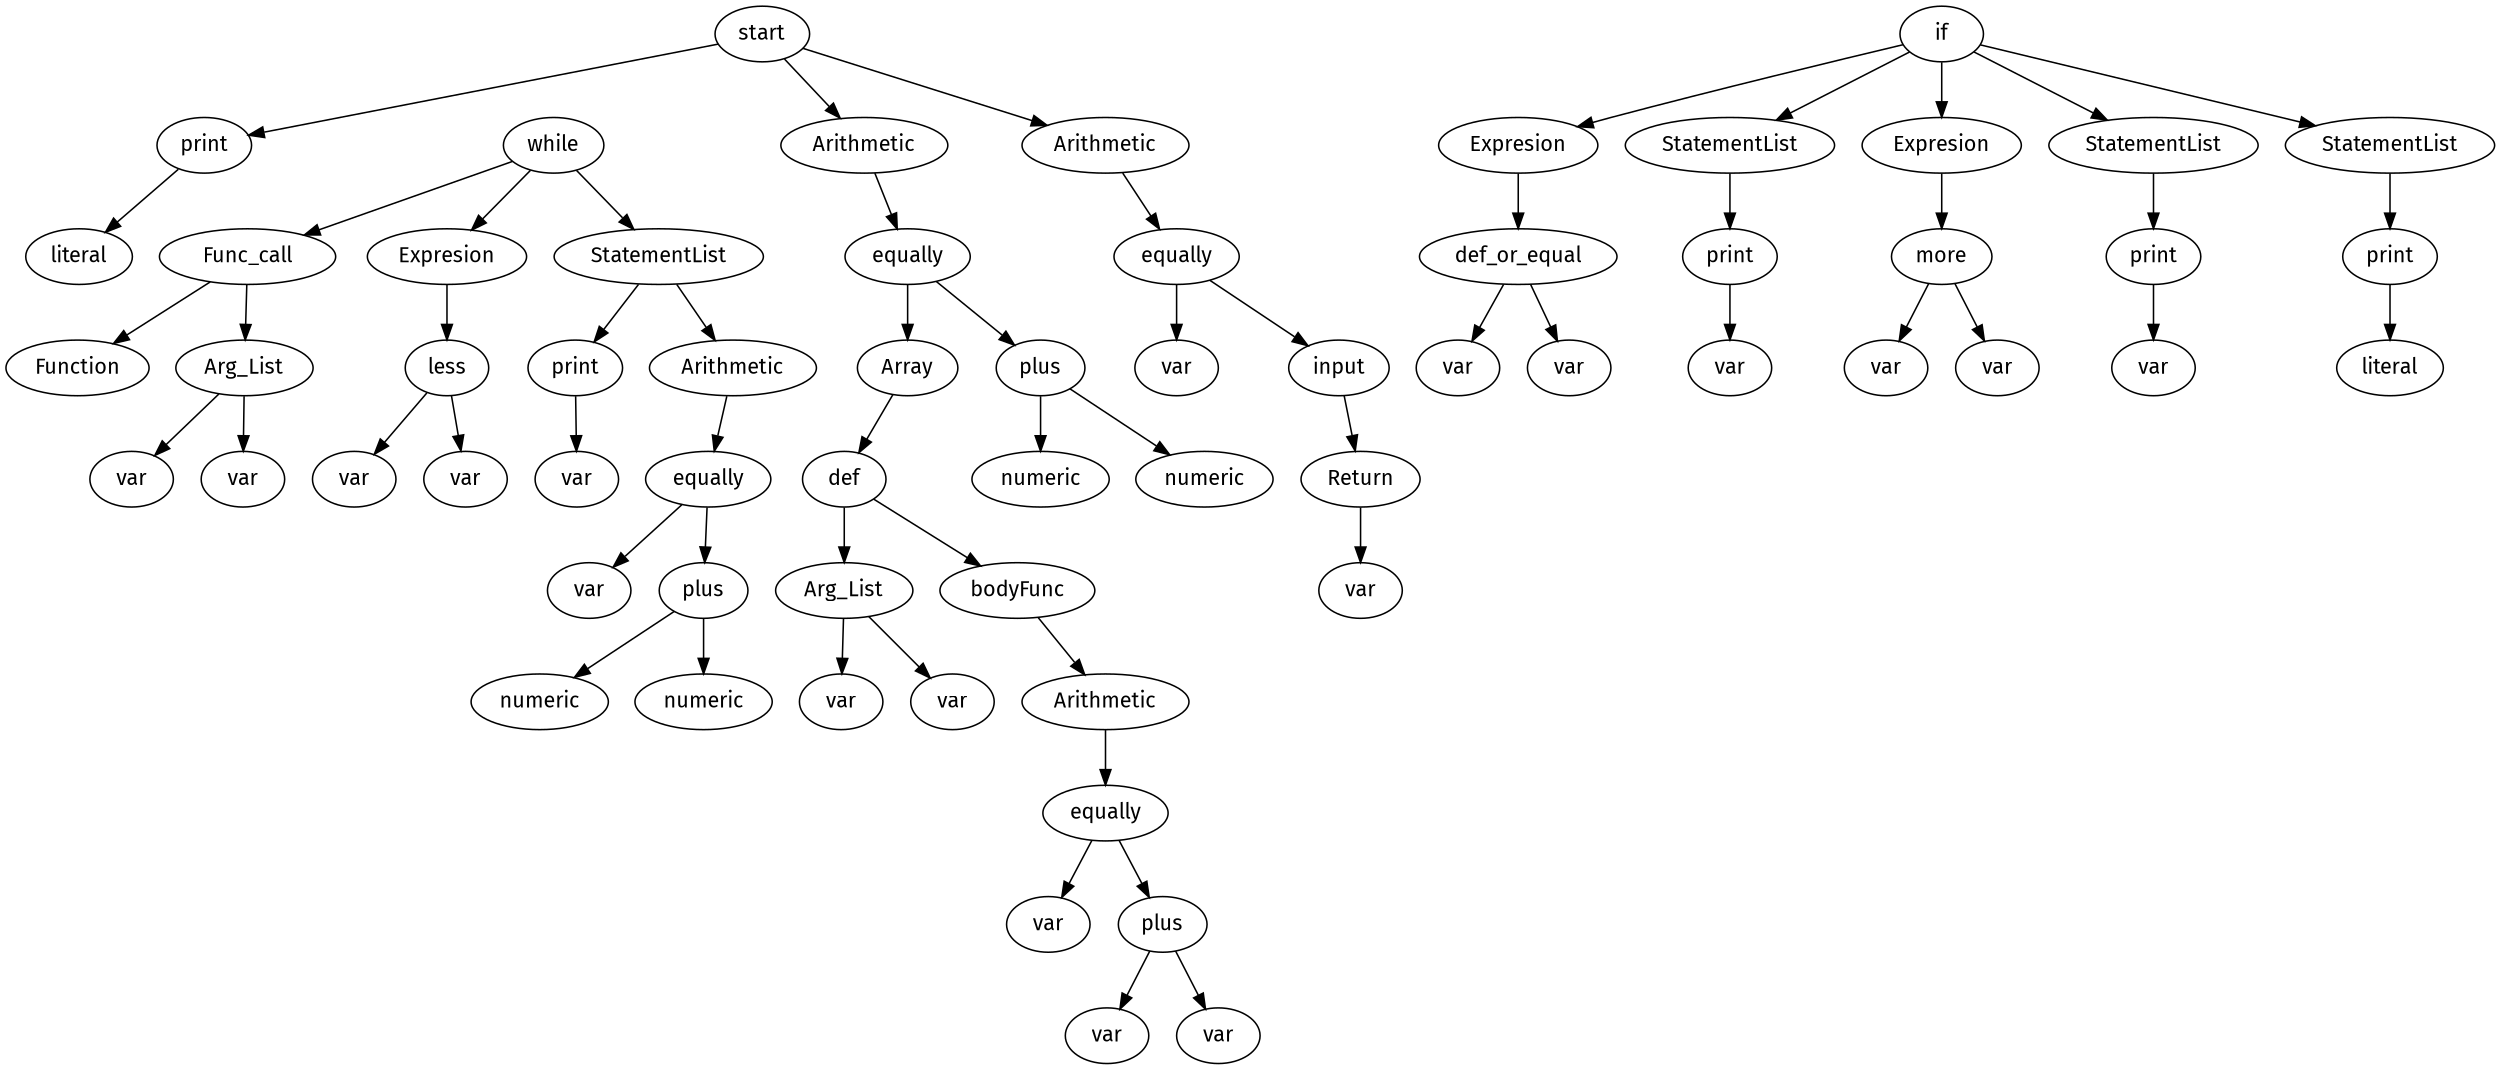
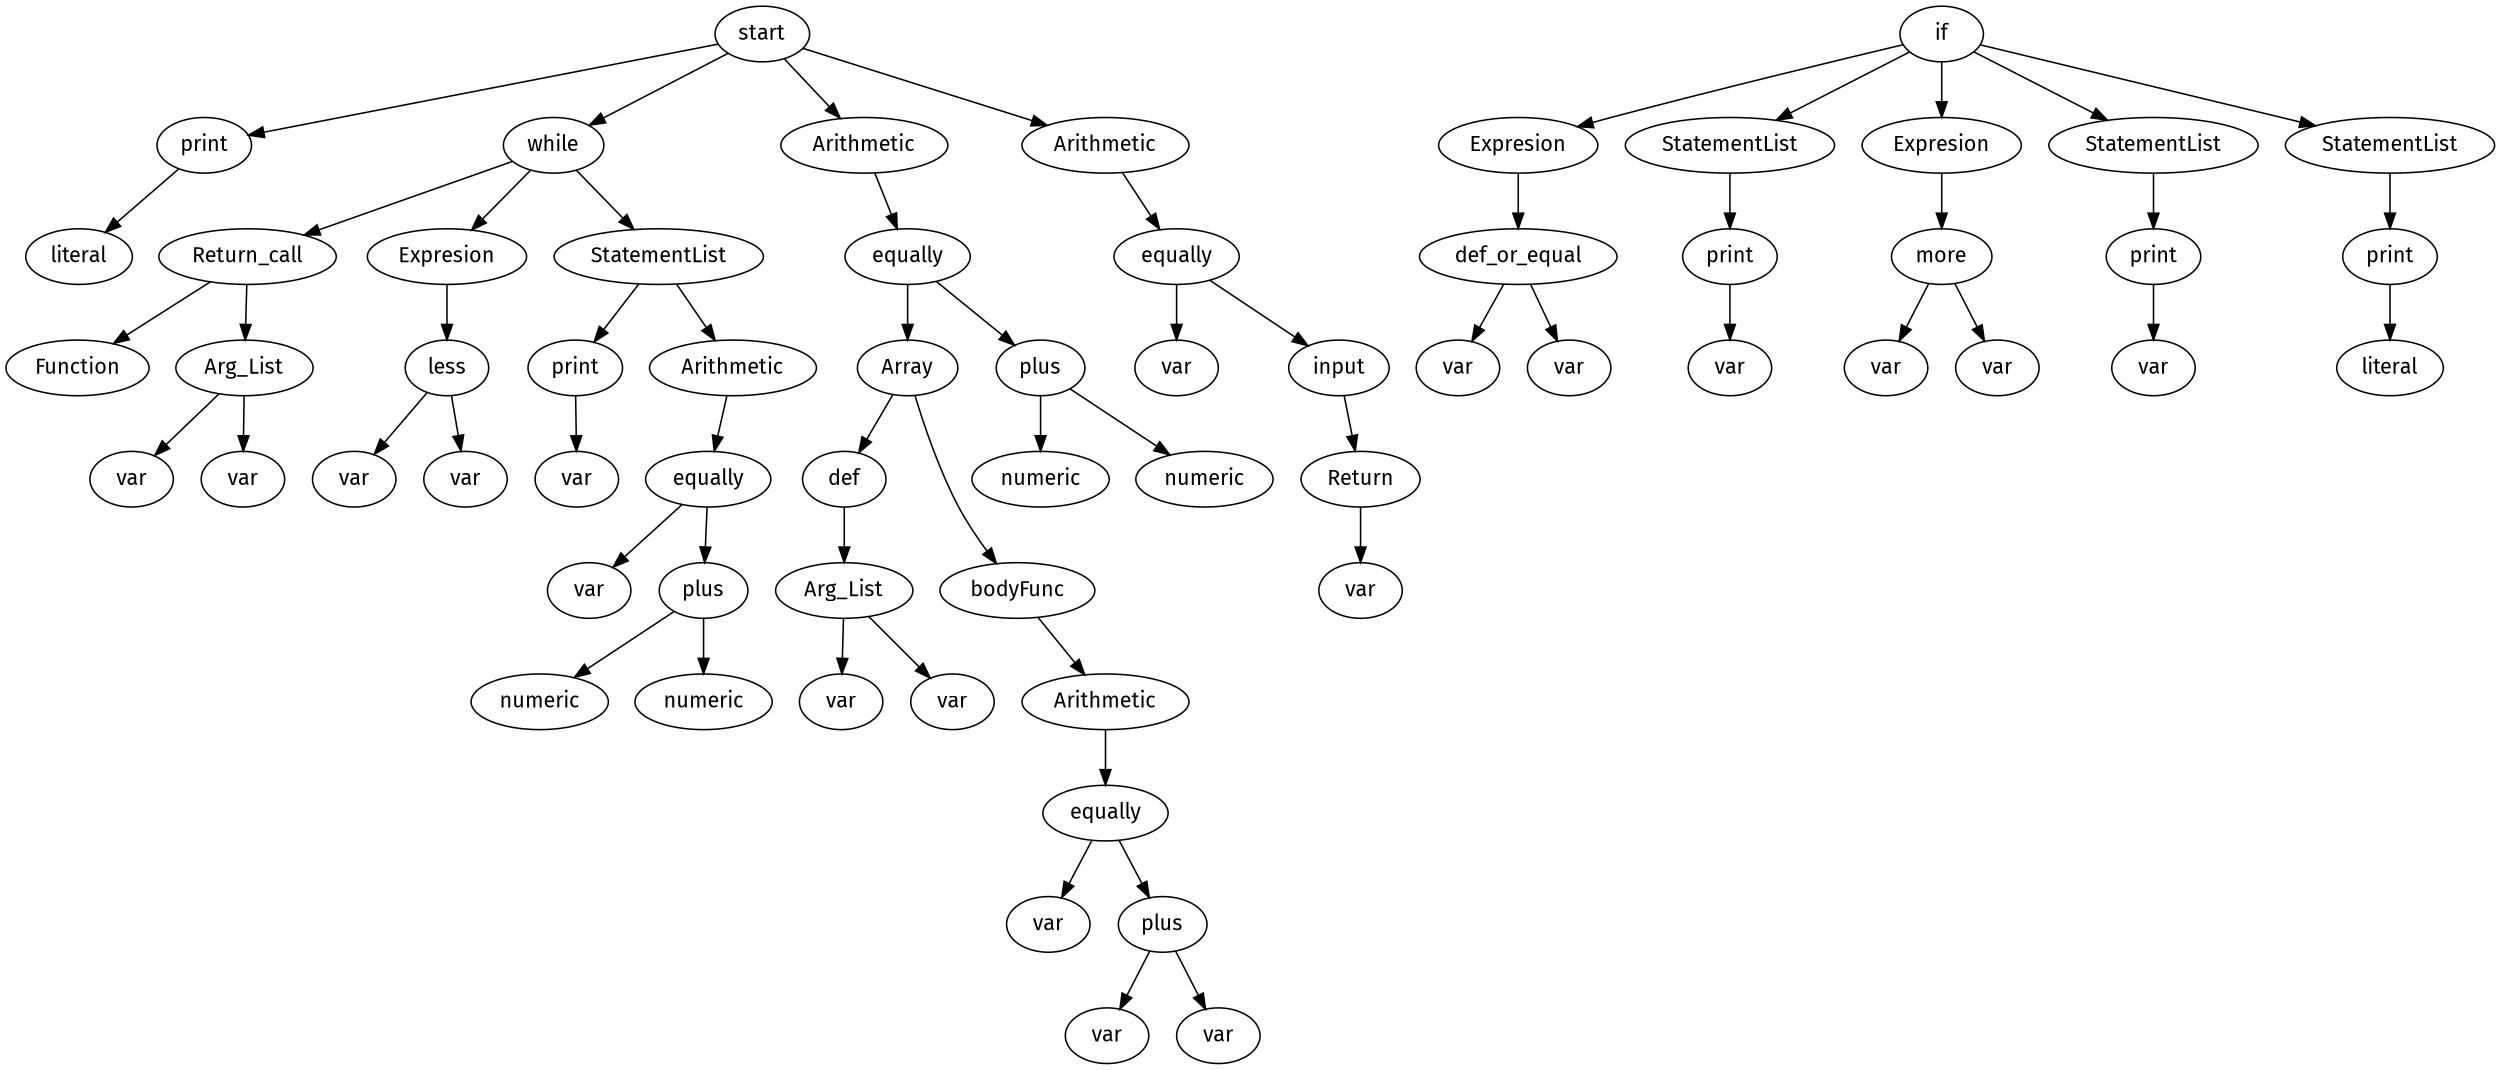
none -> (666, 86)
(248, 257) -> (248, 257)
(920, 528) -> (944, 477)
